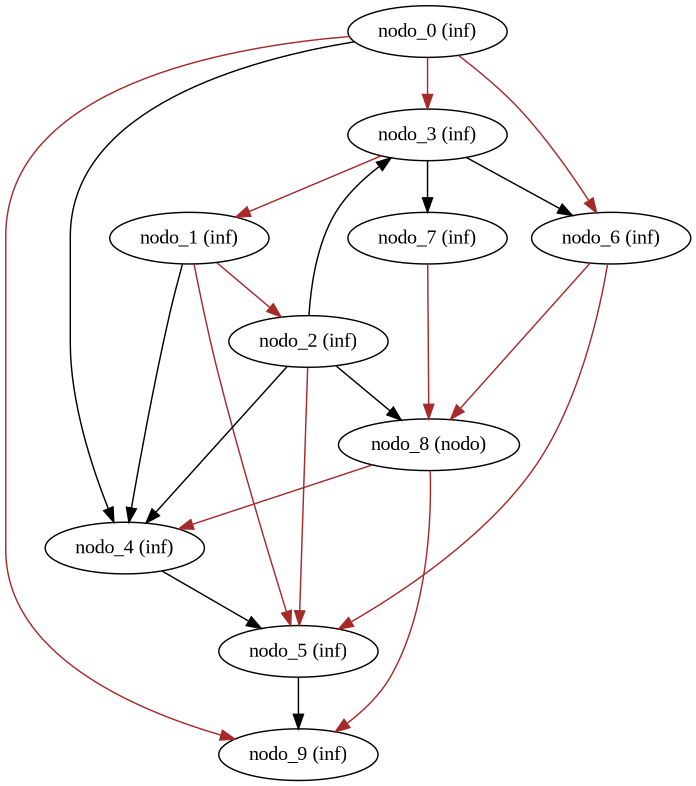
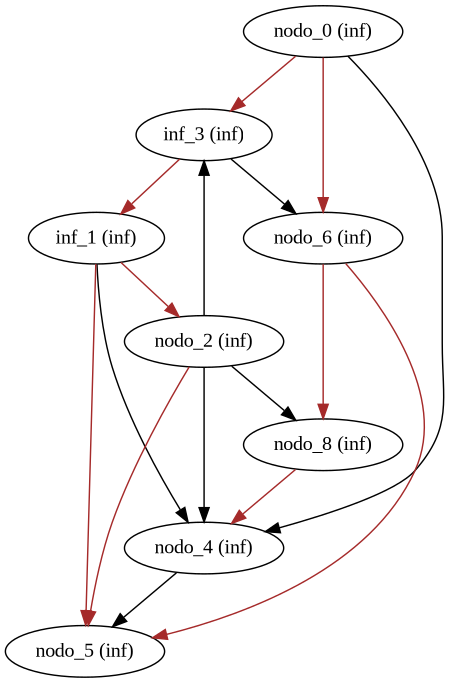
(428, 135) -> (204, 135)
(189, 238) -> (96, 238)
(428, 238) -> none
(429, 445) -> (323, 445)
(298, 755) -> none
